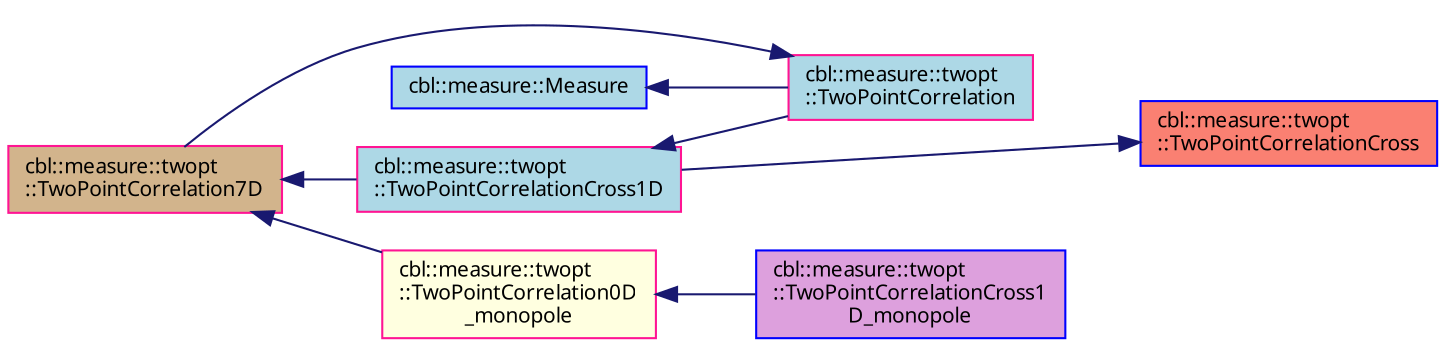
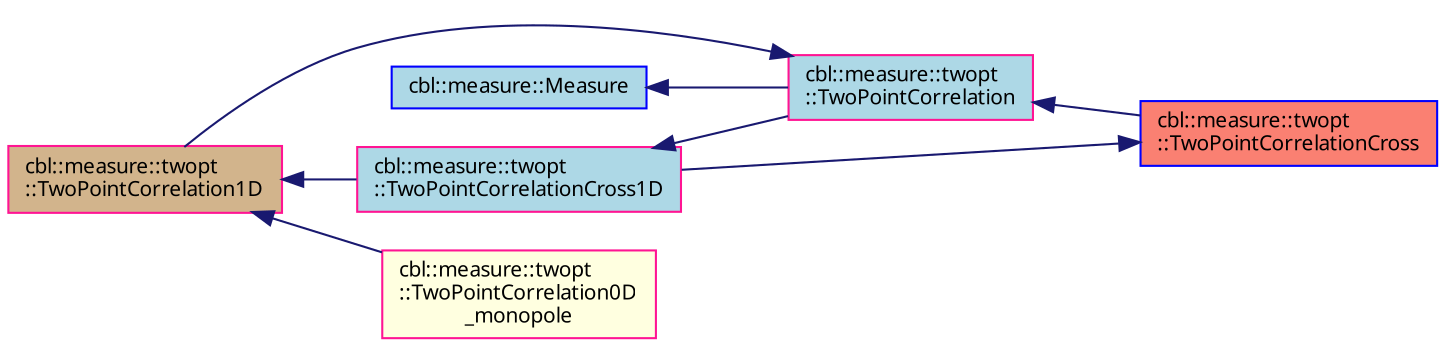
none -> (1097, 110)
(145, 179) -> (145, 179)
(911, 294) -> none
